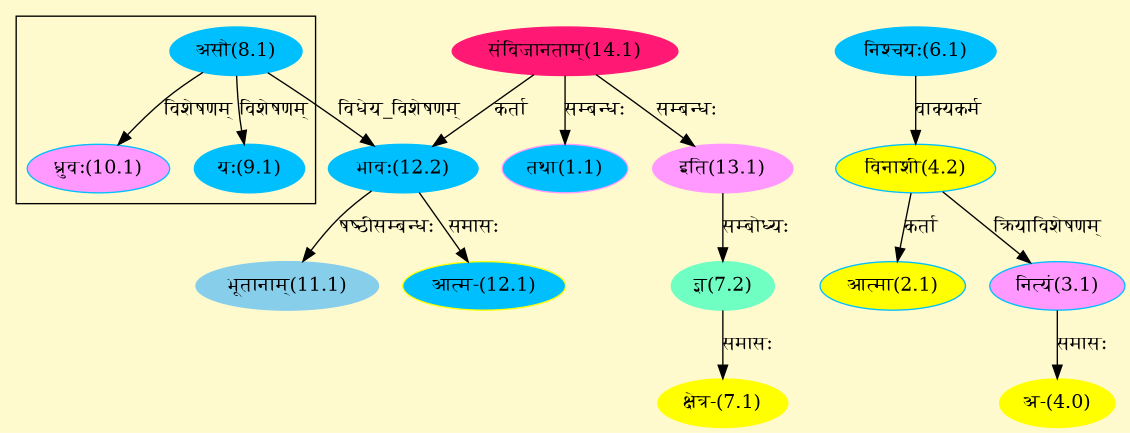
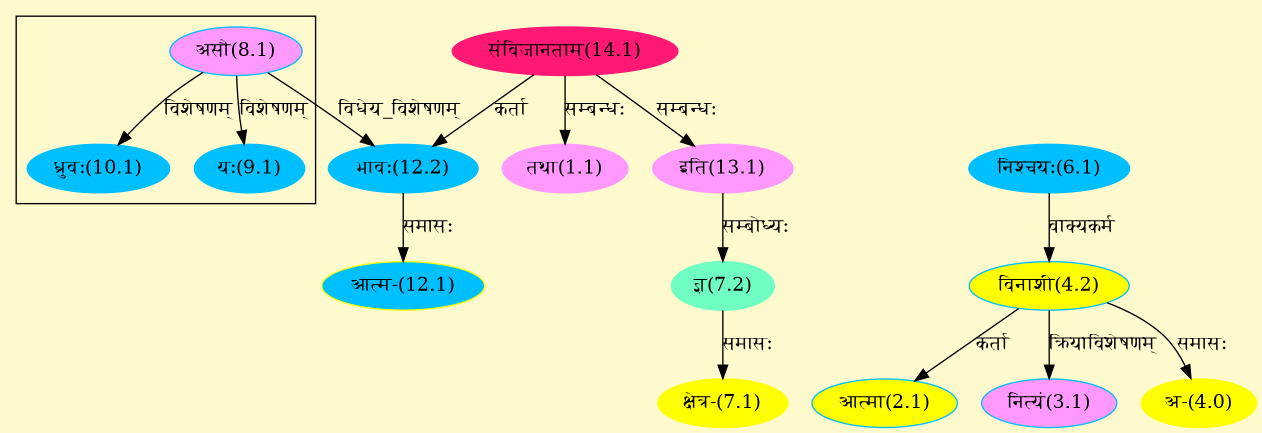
(236, 51) -> (236, 51)
(98, 169) -> (98, 169)
(565, 169) -> (565, 169)
(287, 286) -> none
(1057, 338) -> (1153, 327)
